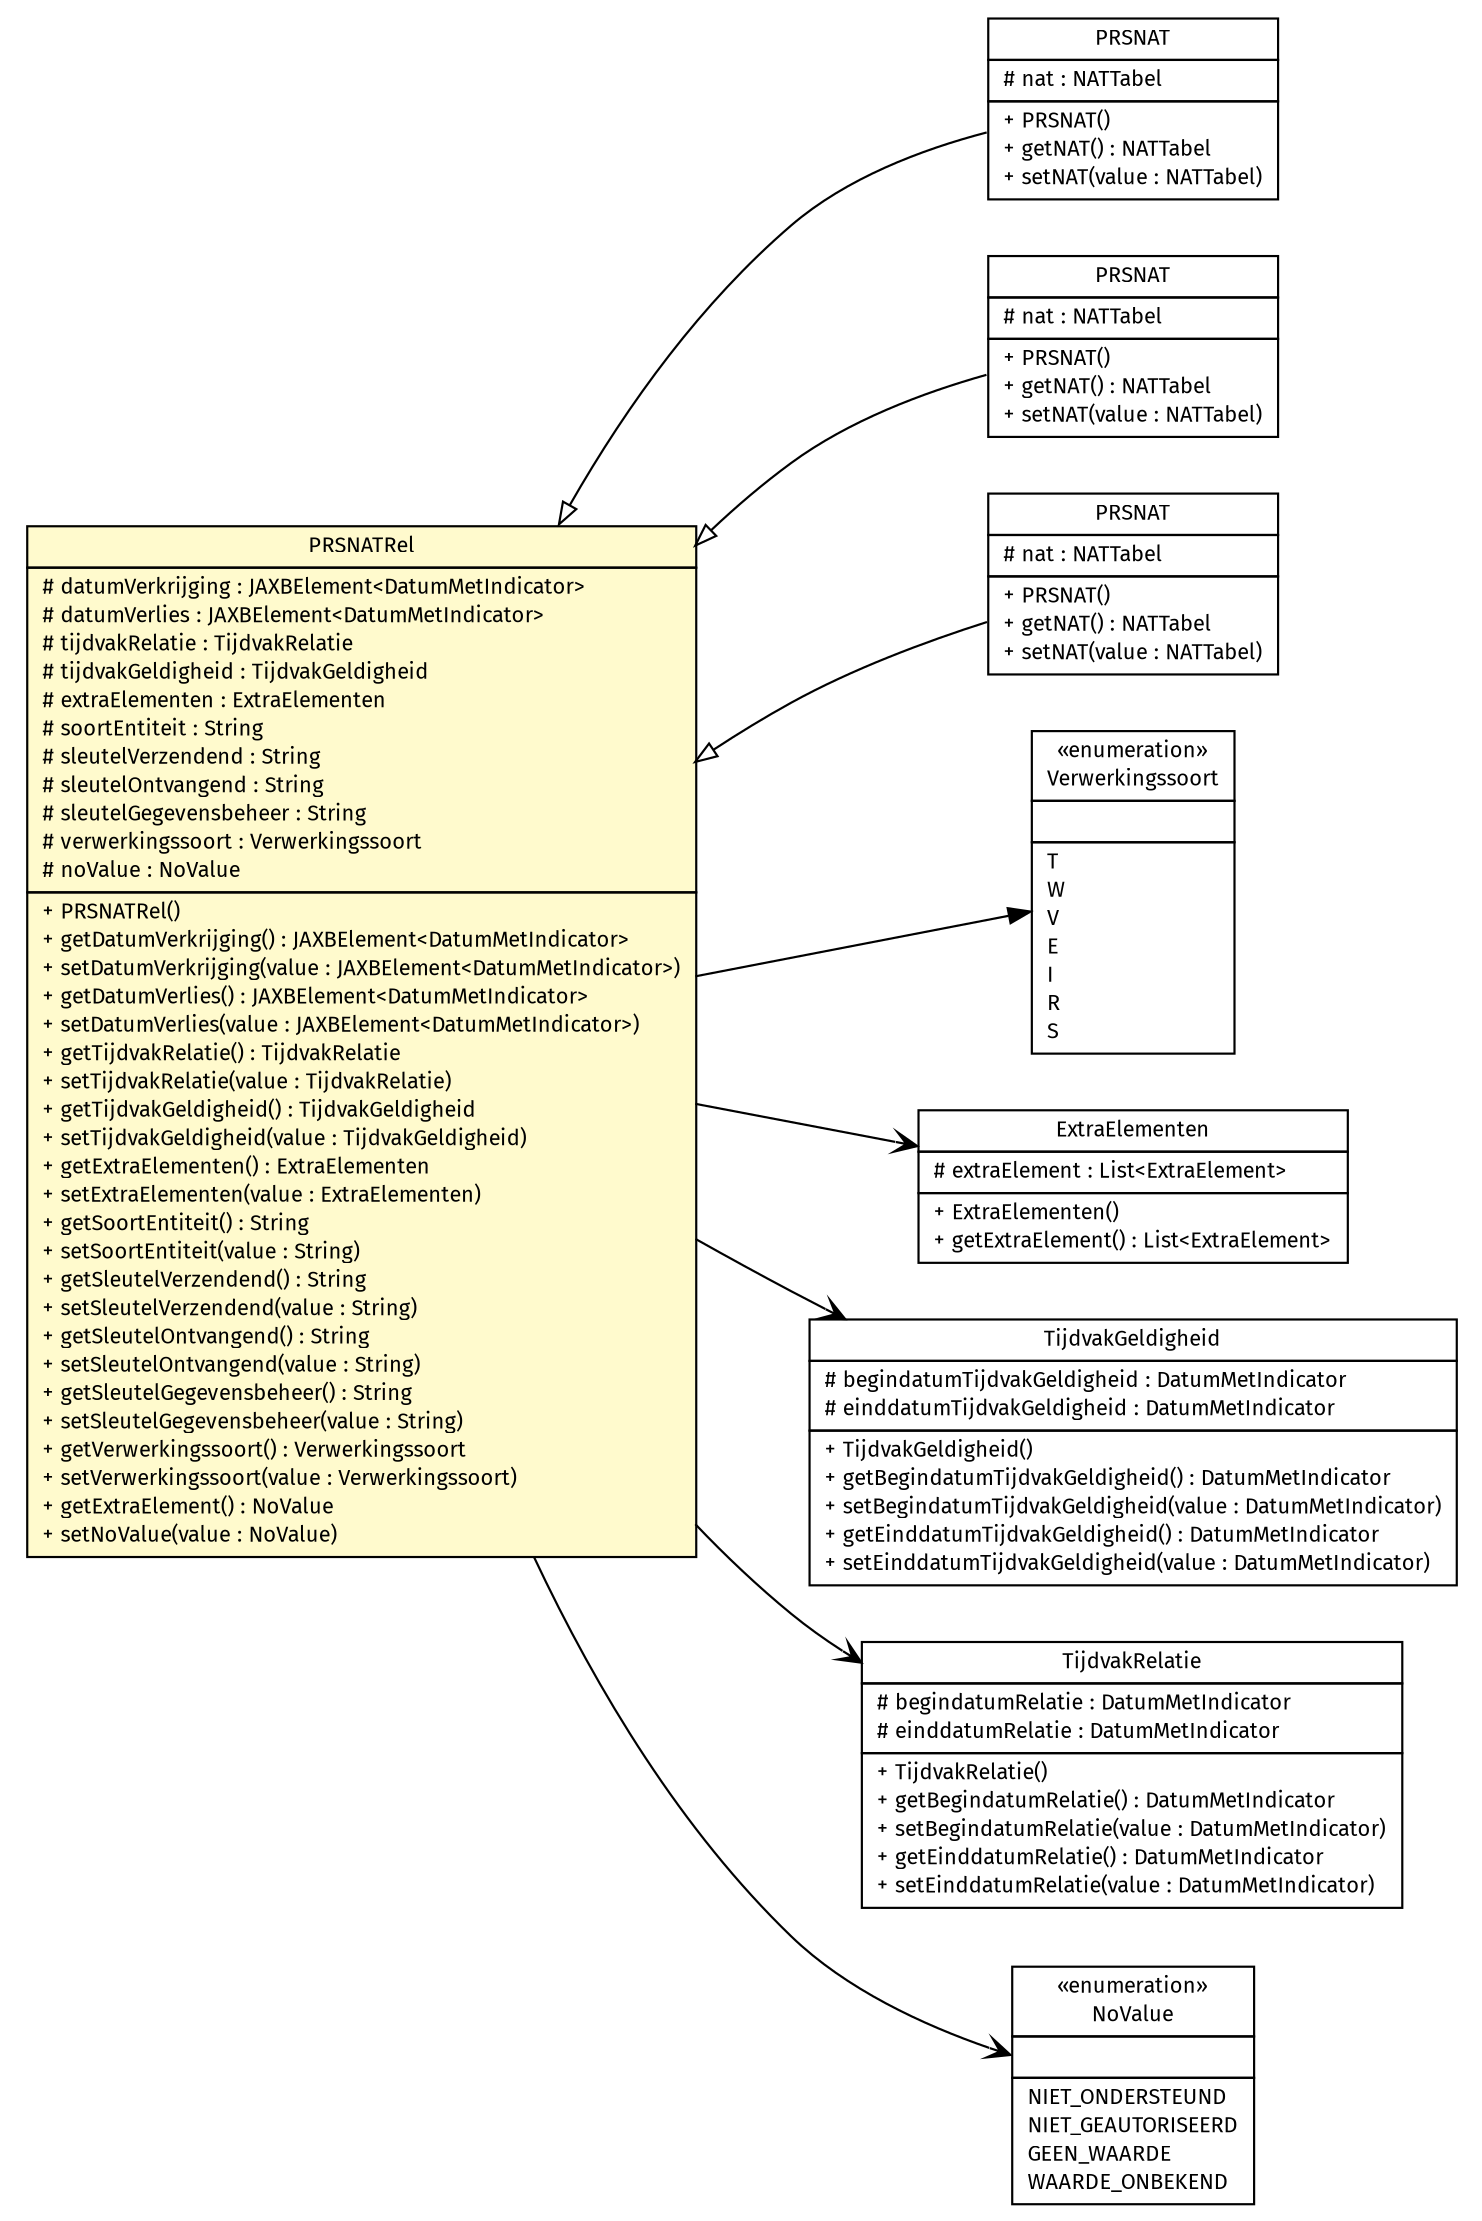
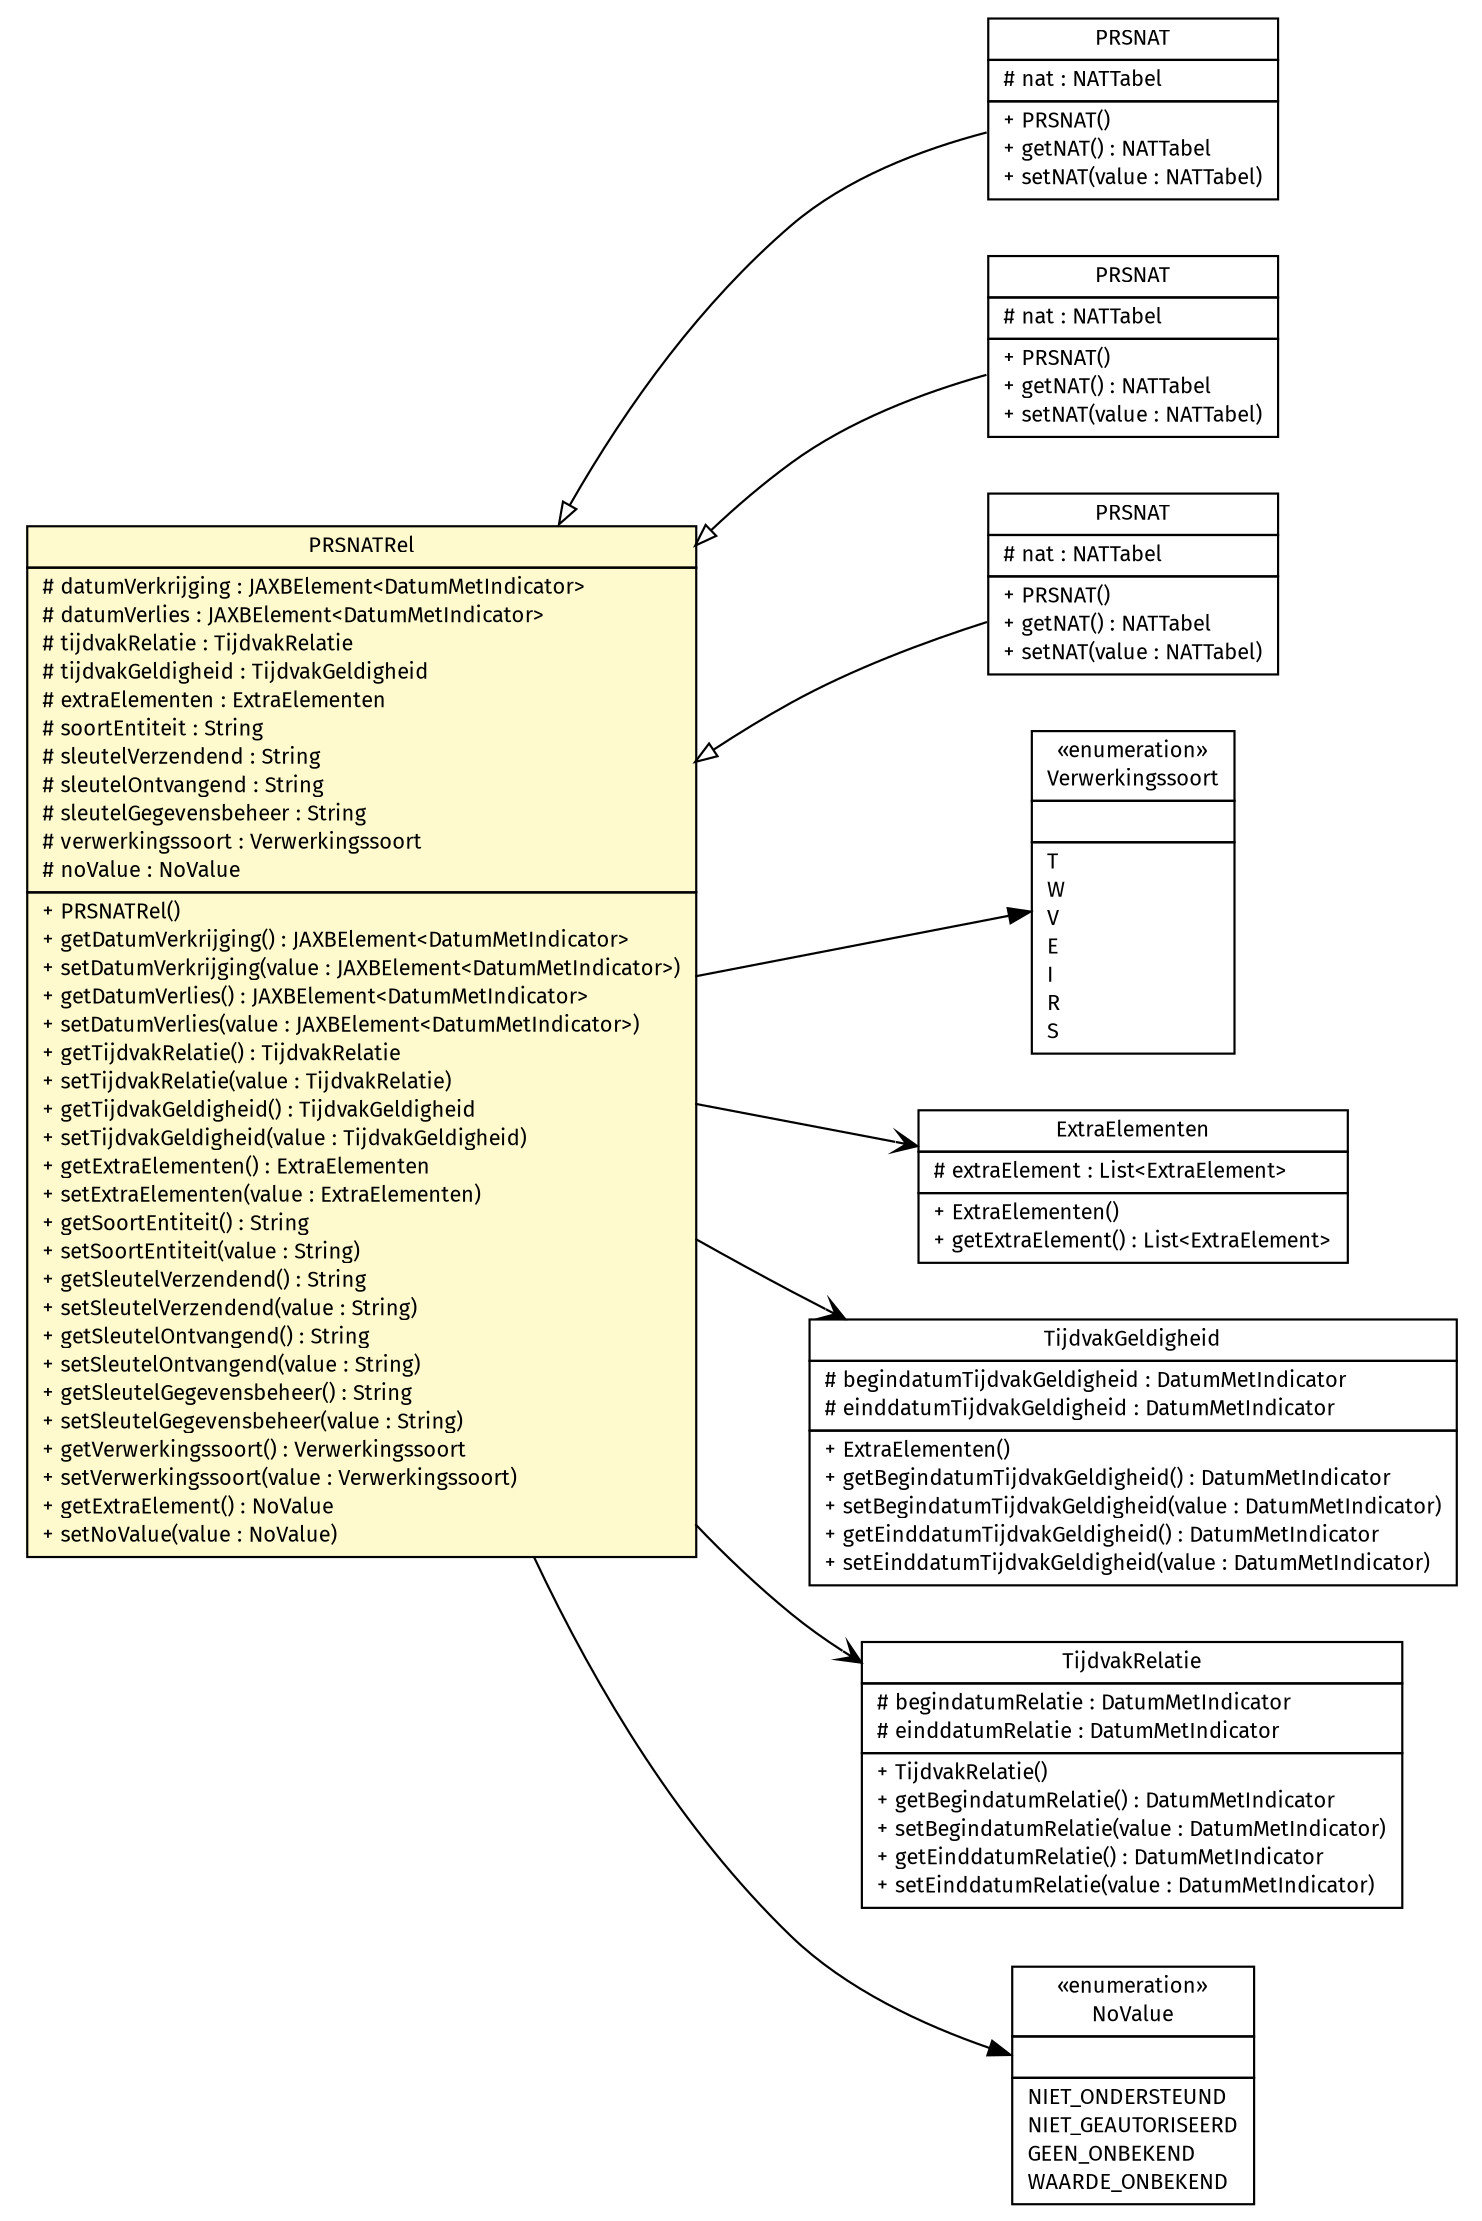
(929, 1450) -> (917, 1450)
(713, 1850) -> (713, 1850)
(1100, 2154) -> (1112, 2154)
